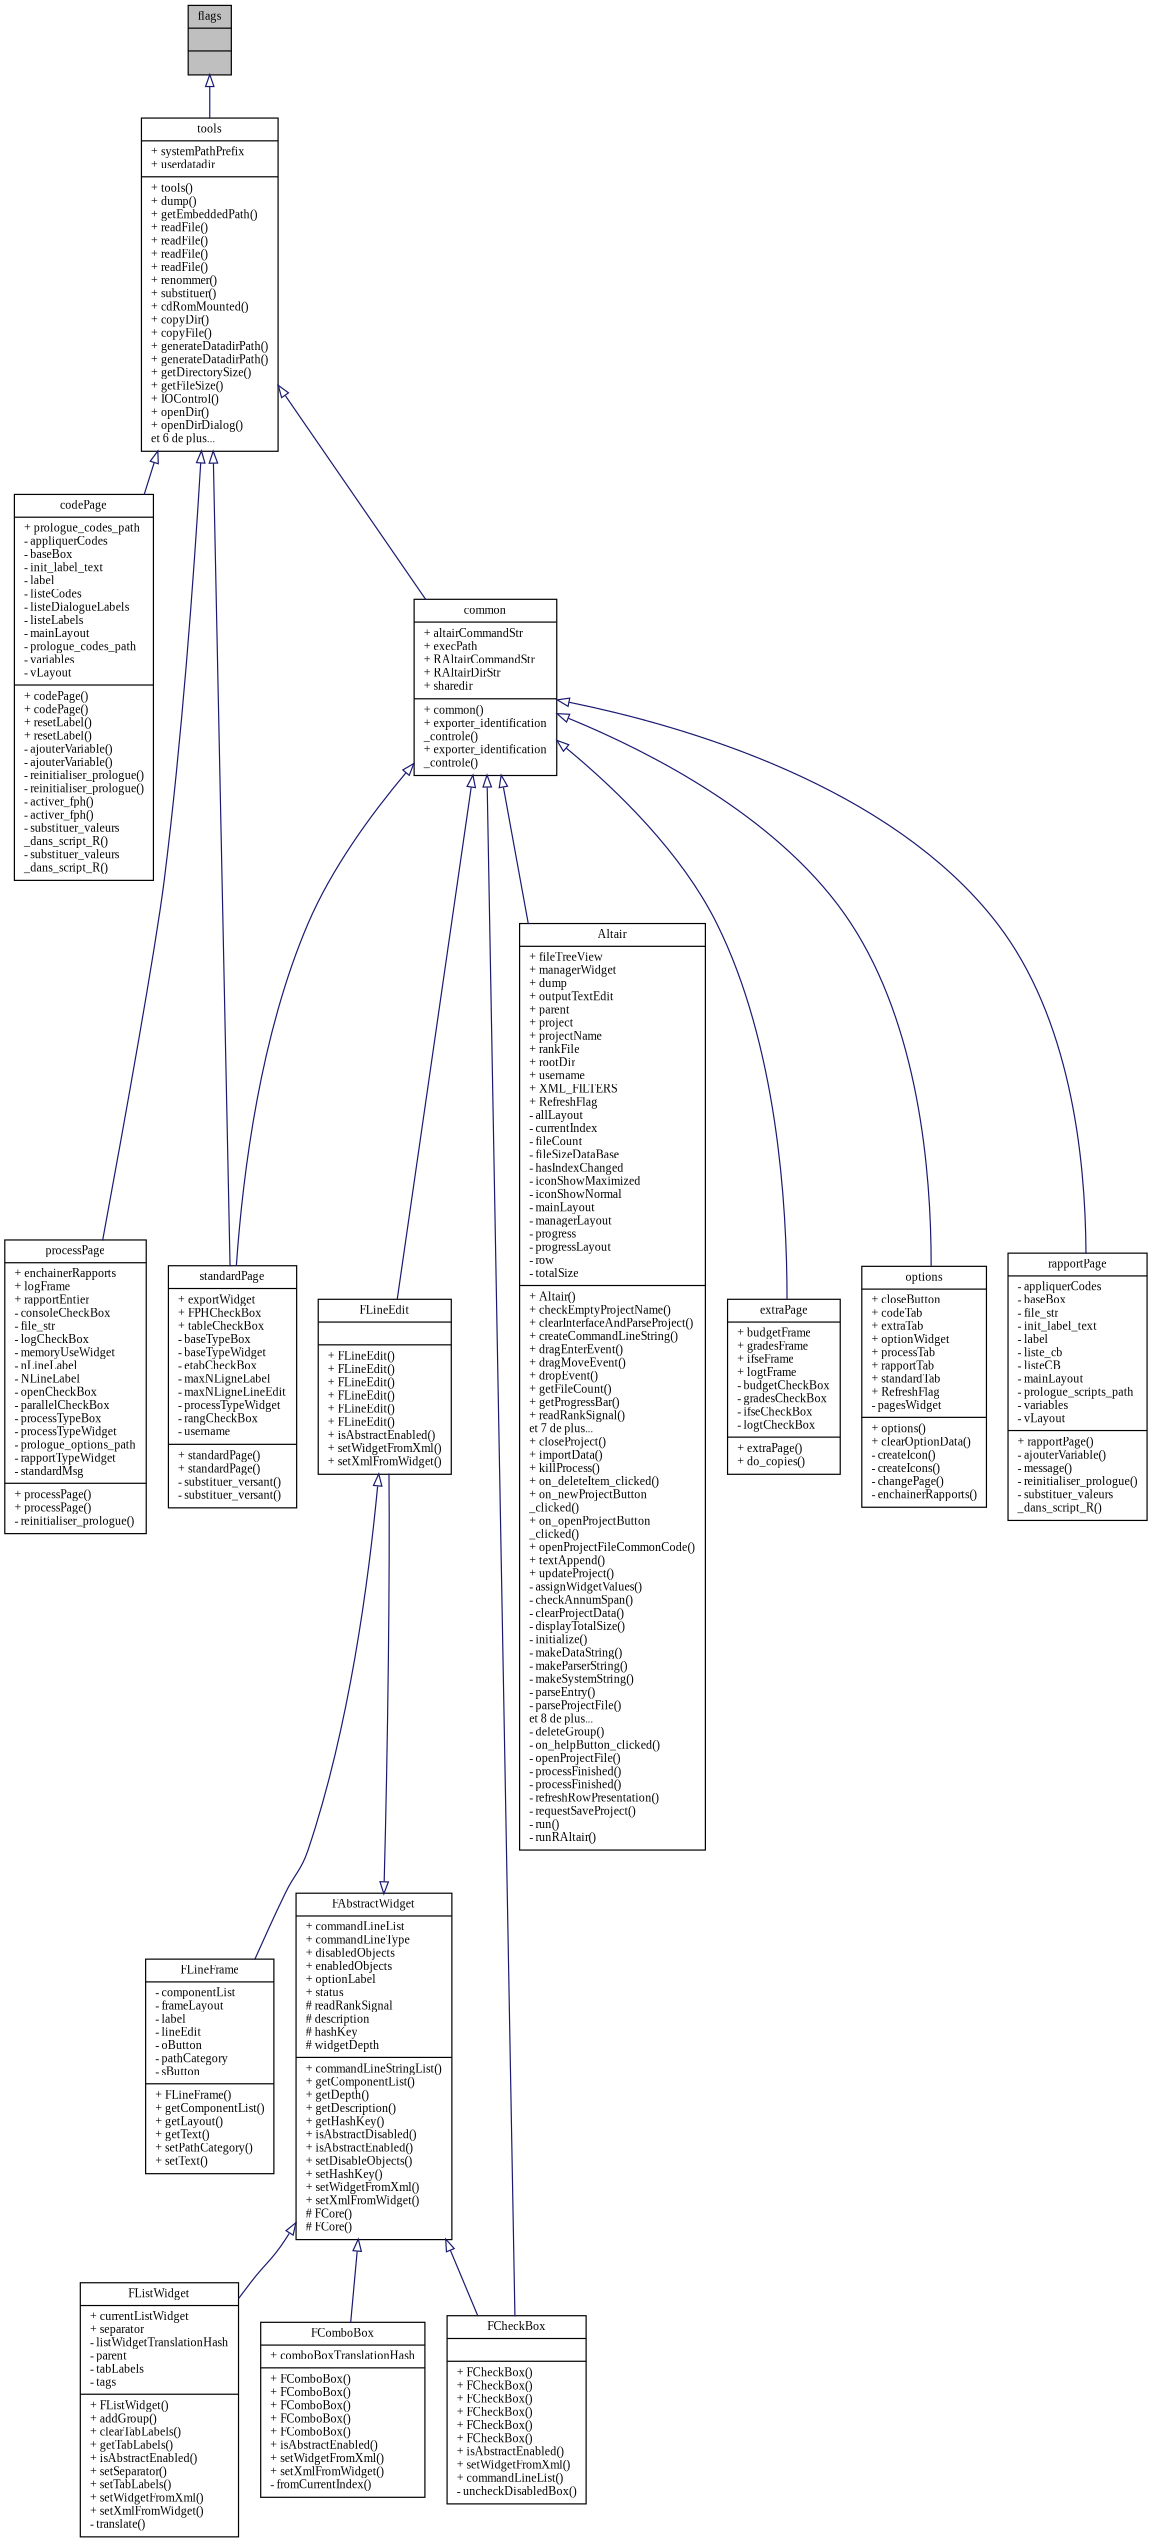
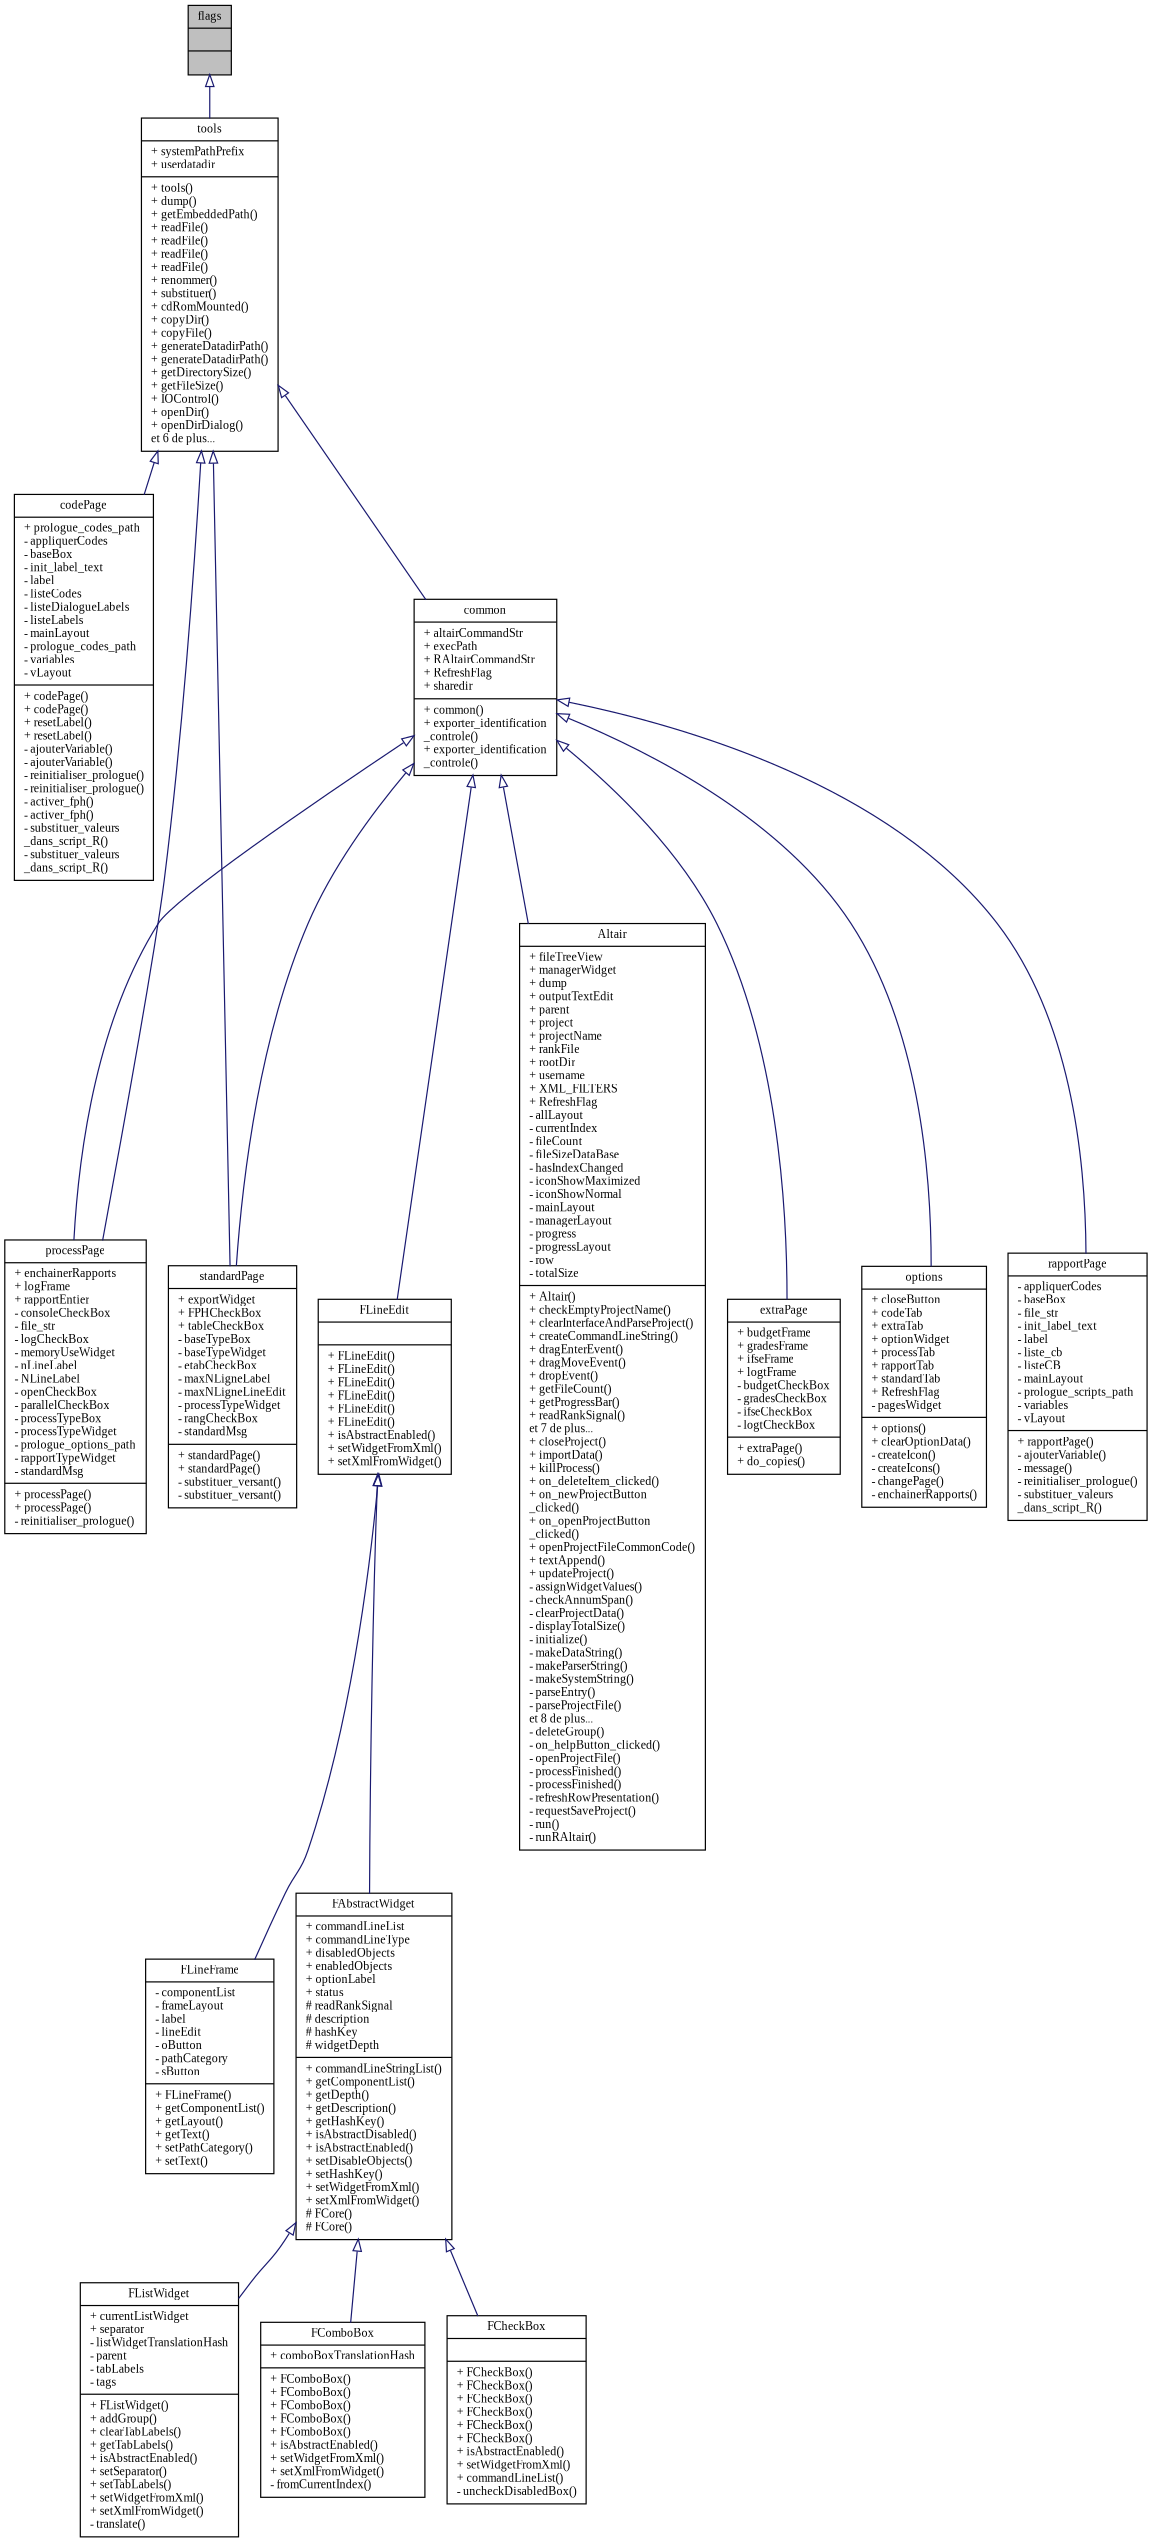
(462, 673) -> (458, 673)
(204, 1432) -> (213, 1432)
(501, 1552) -> (144, 949)
(388, 1678) -> (372, 1690)
